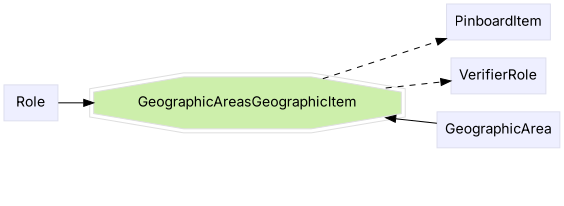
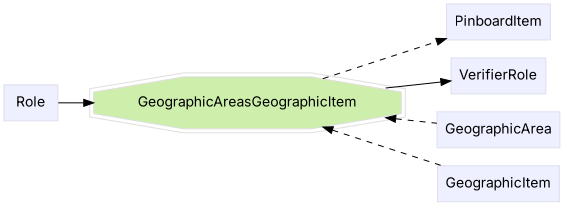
(413, 85) -> (413, 85)
(416, 121) -> (416, 121)
none -> (498, 184)
